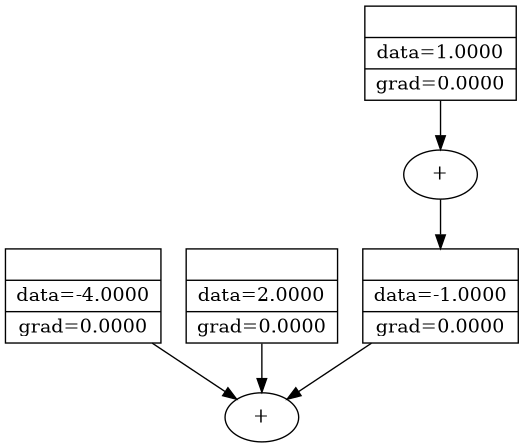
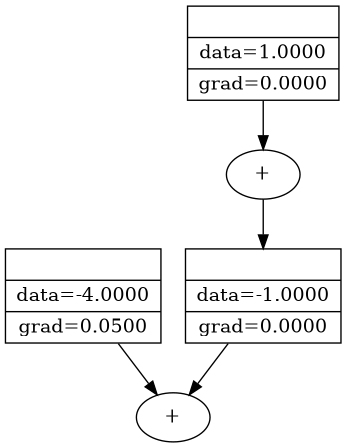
(262, 296) -> none
(83, 327) -> (83, 327)
